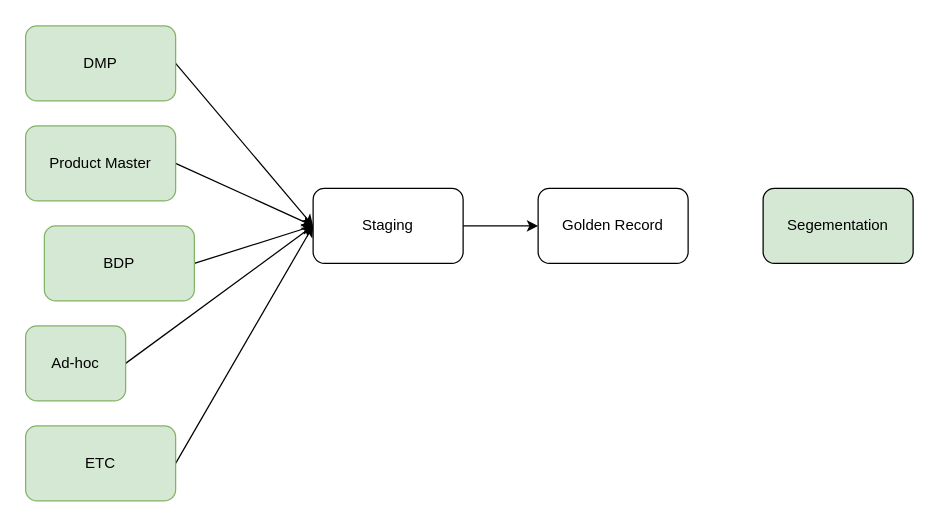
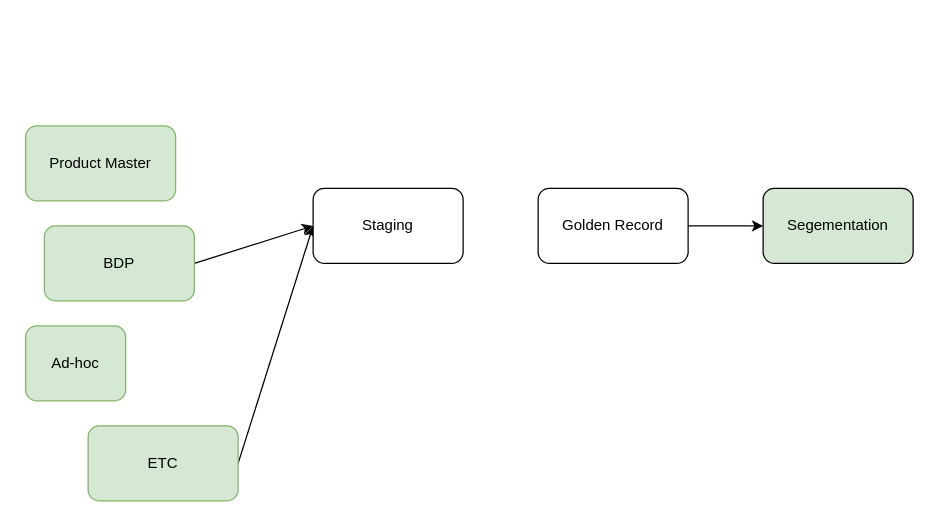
(101, 63) -> none
(242, 141) -> none
(240, 193) -> none
(496, 226) -> none
none -> (721, 226)
(216, 297) -> none
(101, 463) -> (163, 463)
